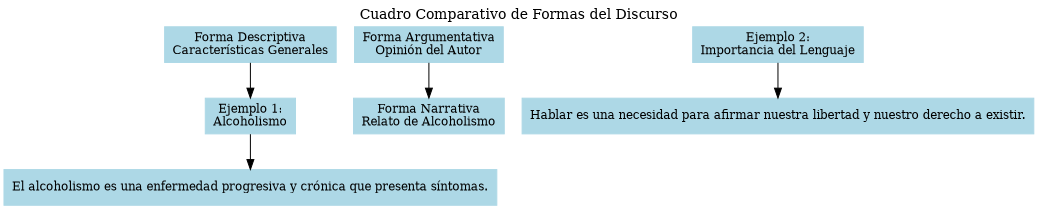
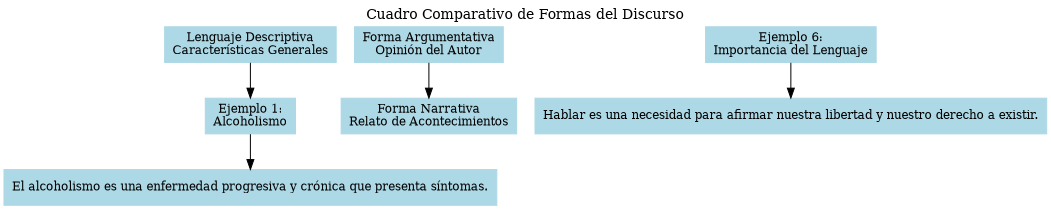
(250, 45) -> (250, 45)
(778, 45) -> (791, 45)
(429, 116) -> (429, 116)
